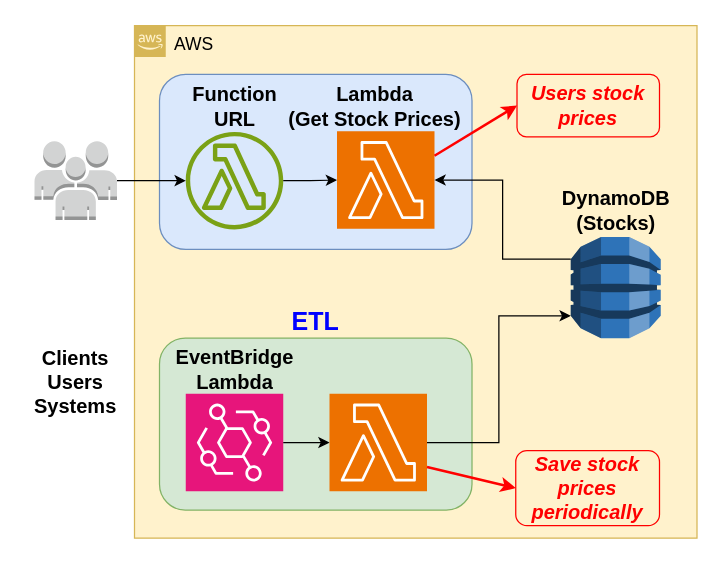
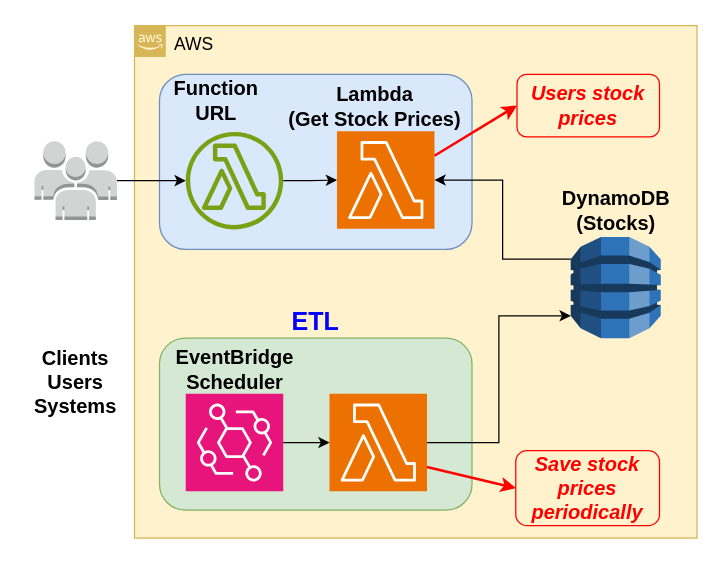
(234, 106) -> (216, 100)
(235, 369) -> (235, 369)
